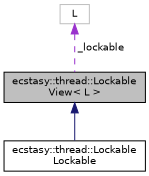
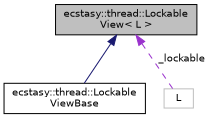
(75, 53) -> (157, 66)
(75, 156) -> (75, 98)
